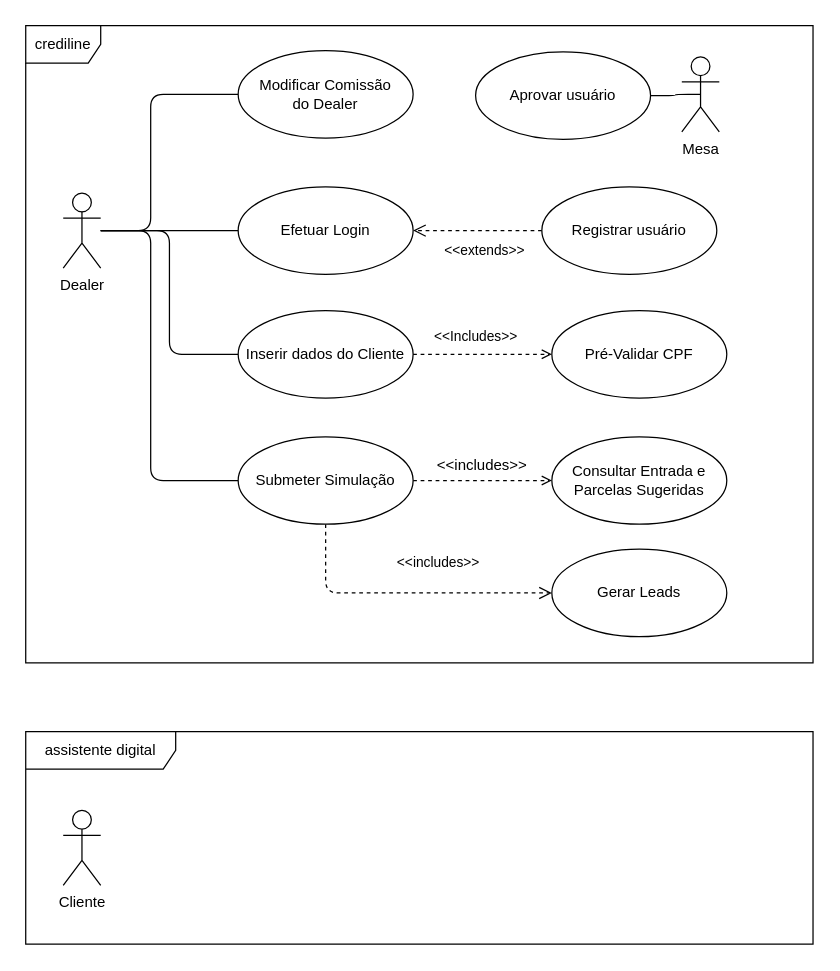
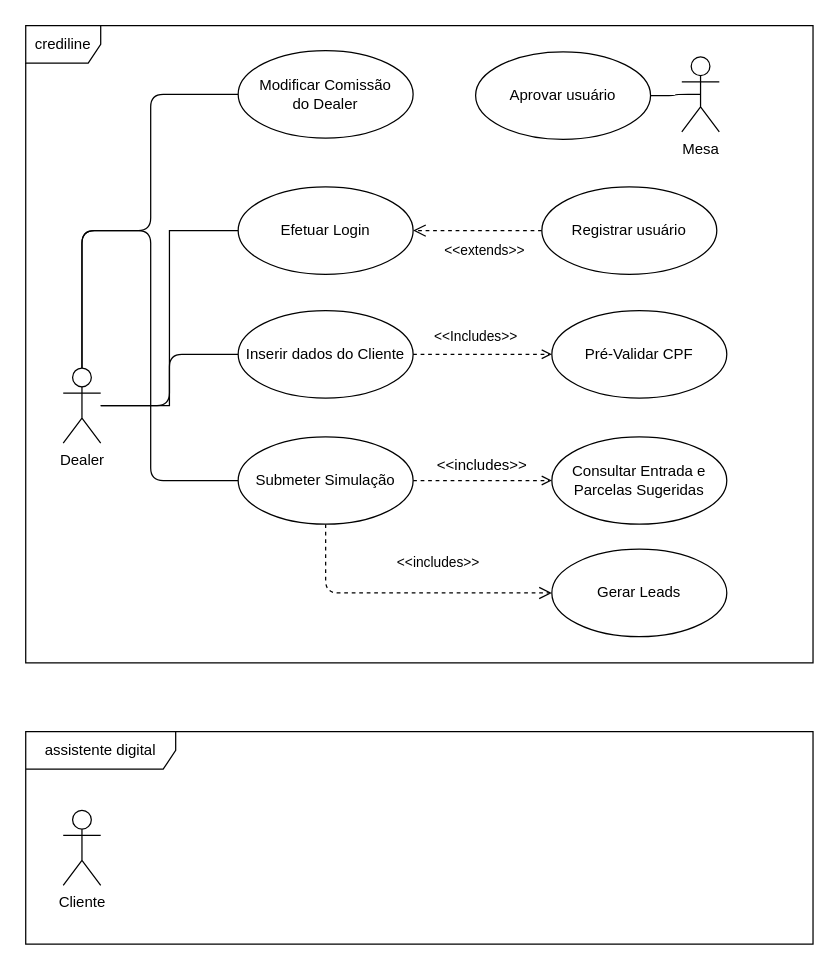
(82, 231) -> (82, 406)
